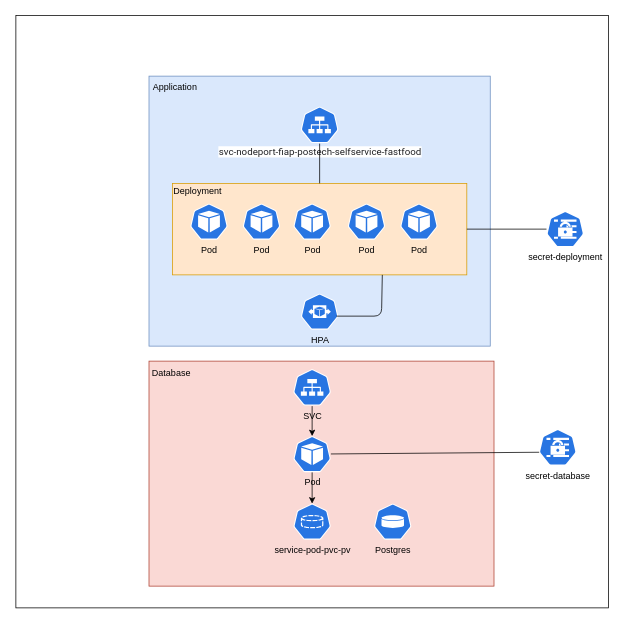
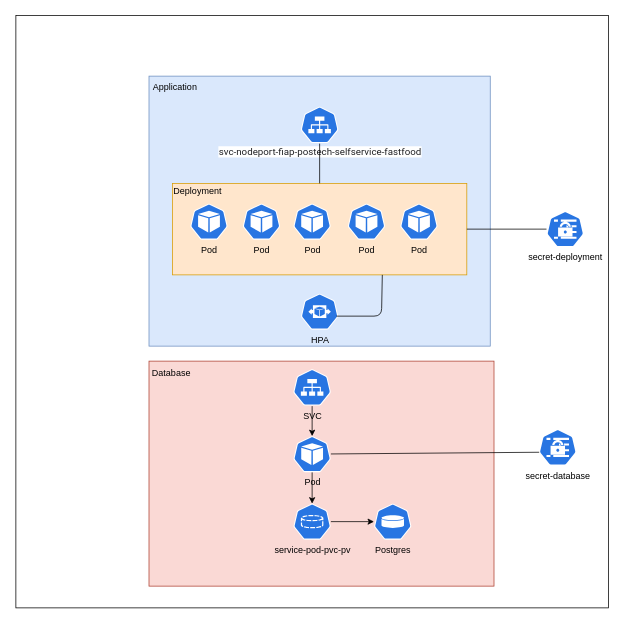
none -> (350, 522)
